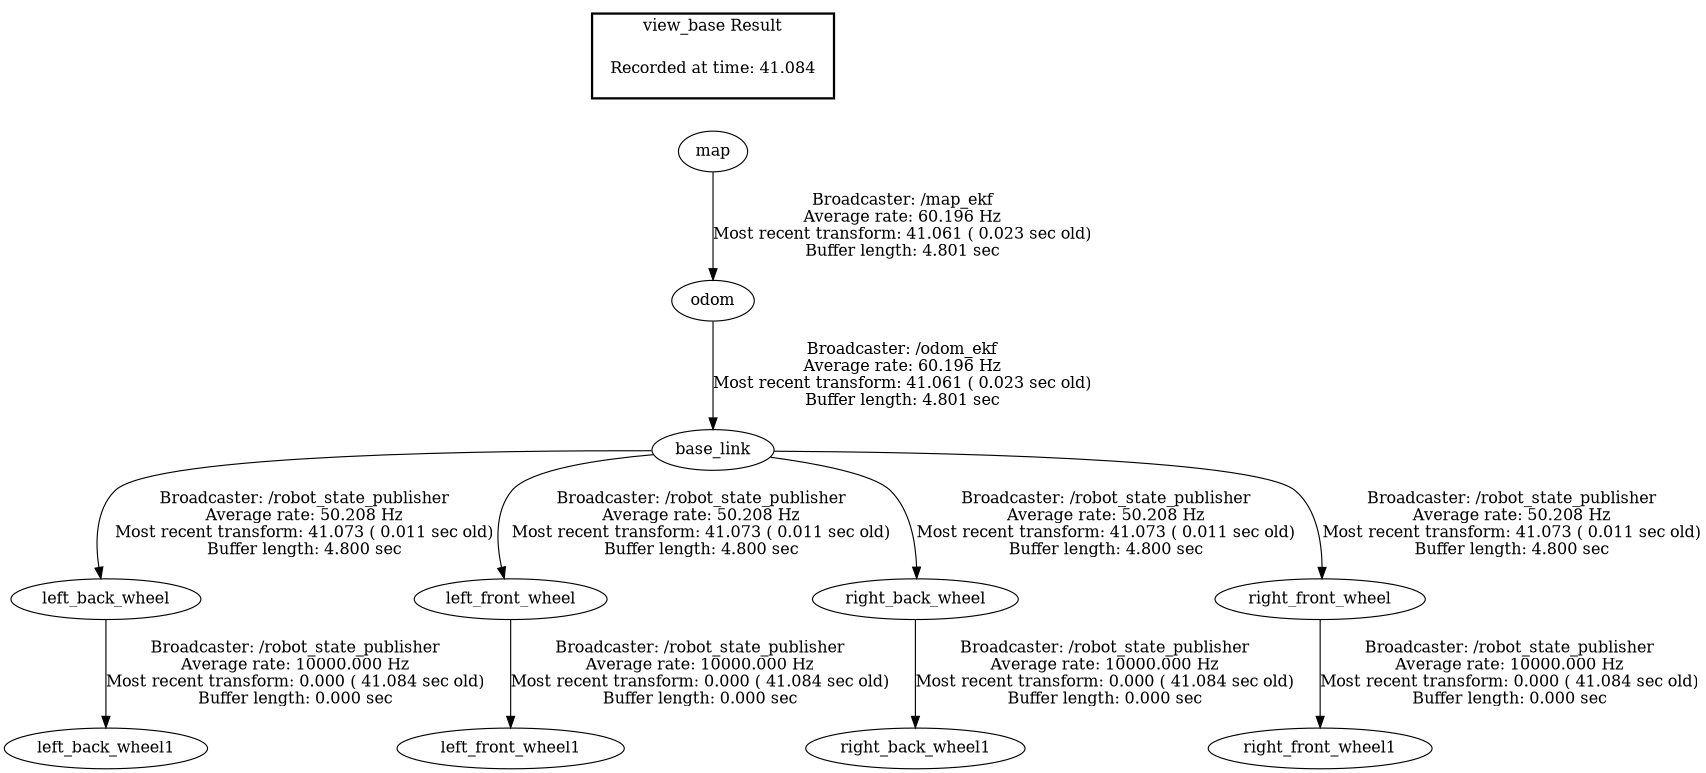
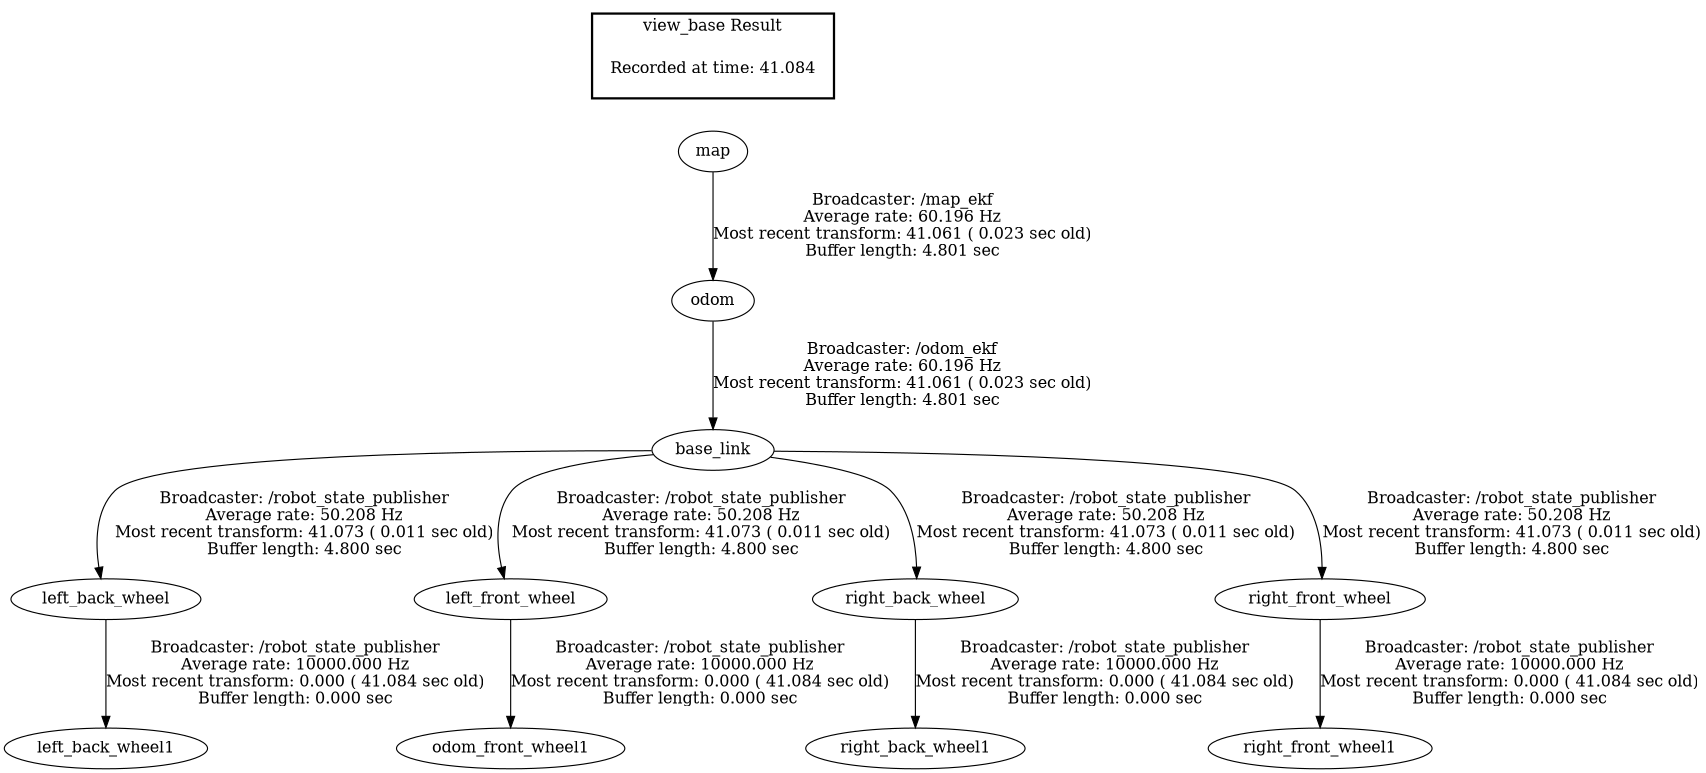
(511, 748) -> (511, 748)
